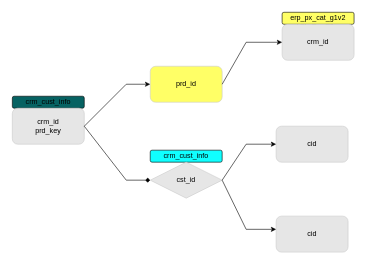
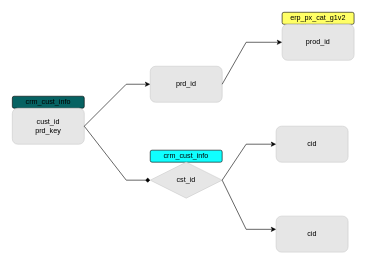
(318, 42) -> (318, 42)
(186, 84) -> (186, 84)
(48, 126) -> (48, 126)
